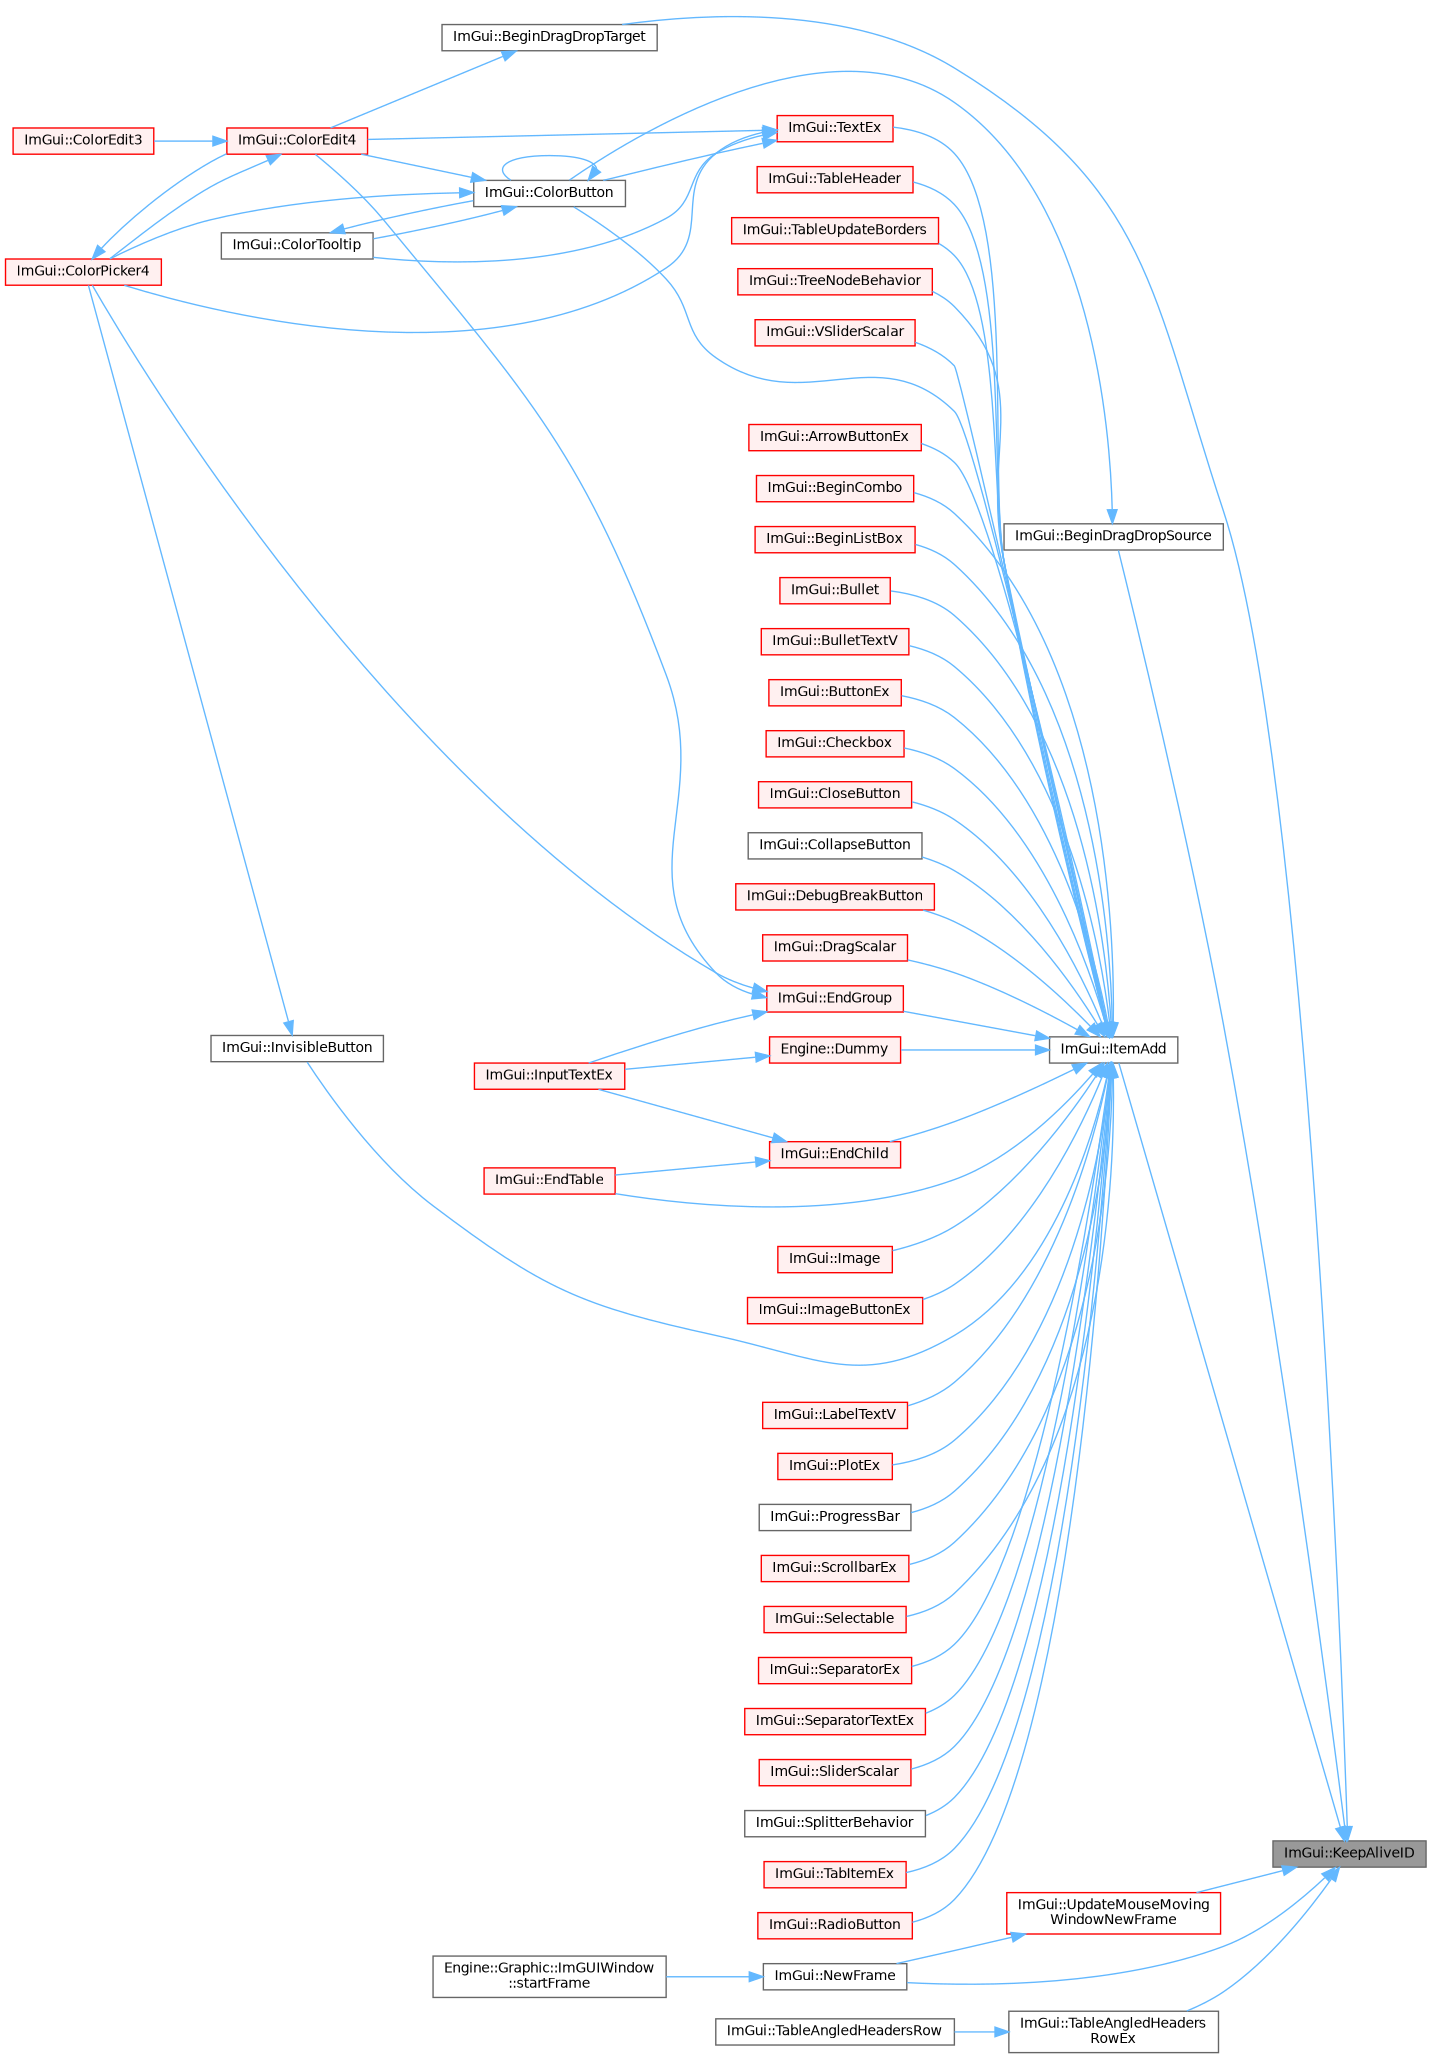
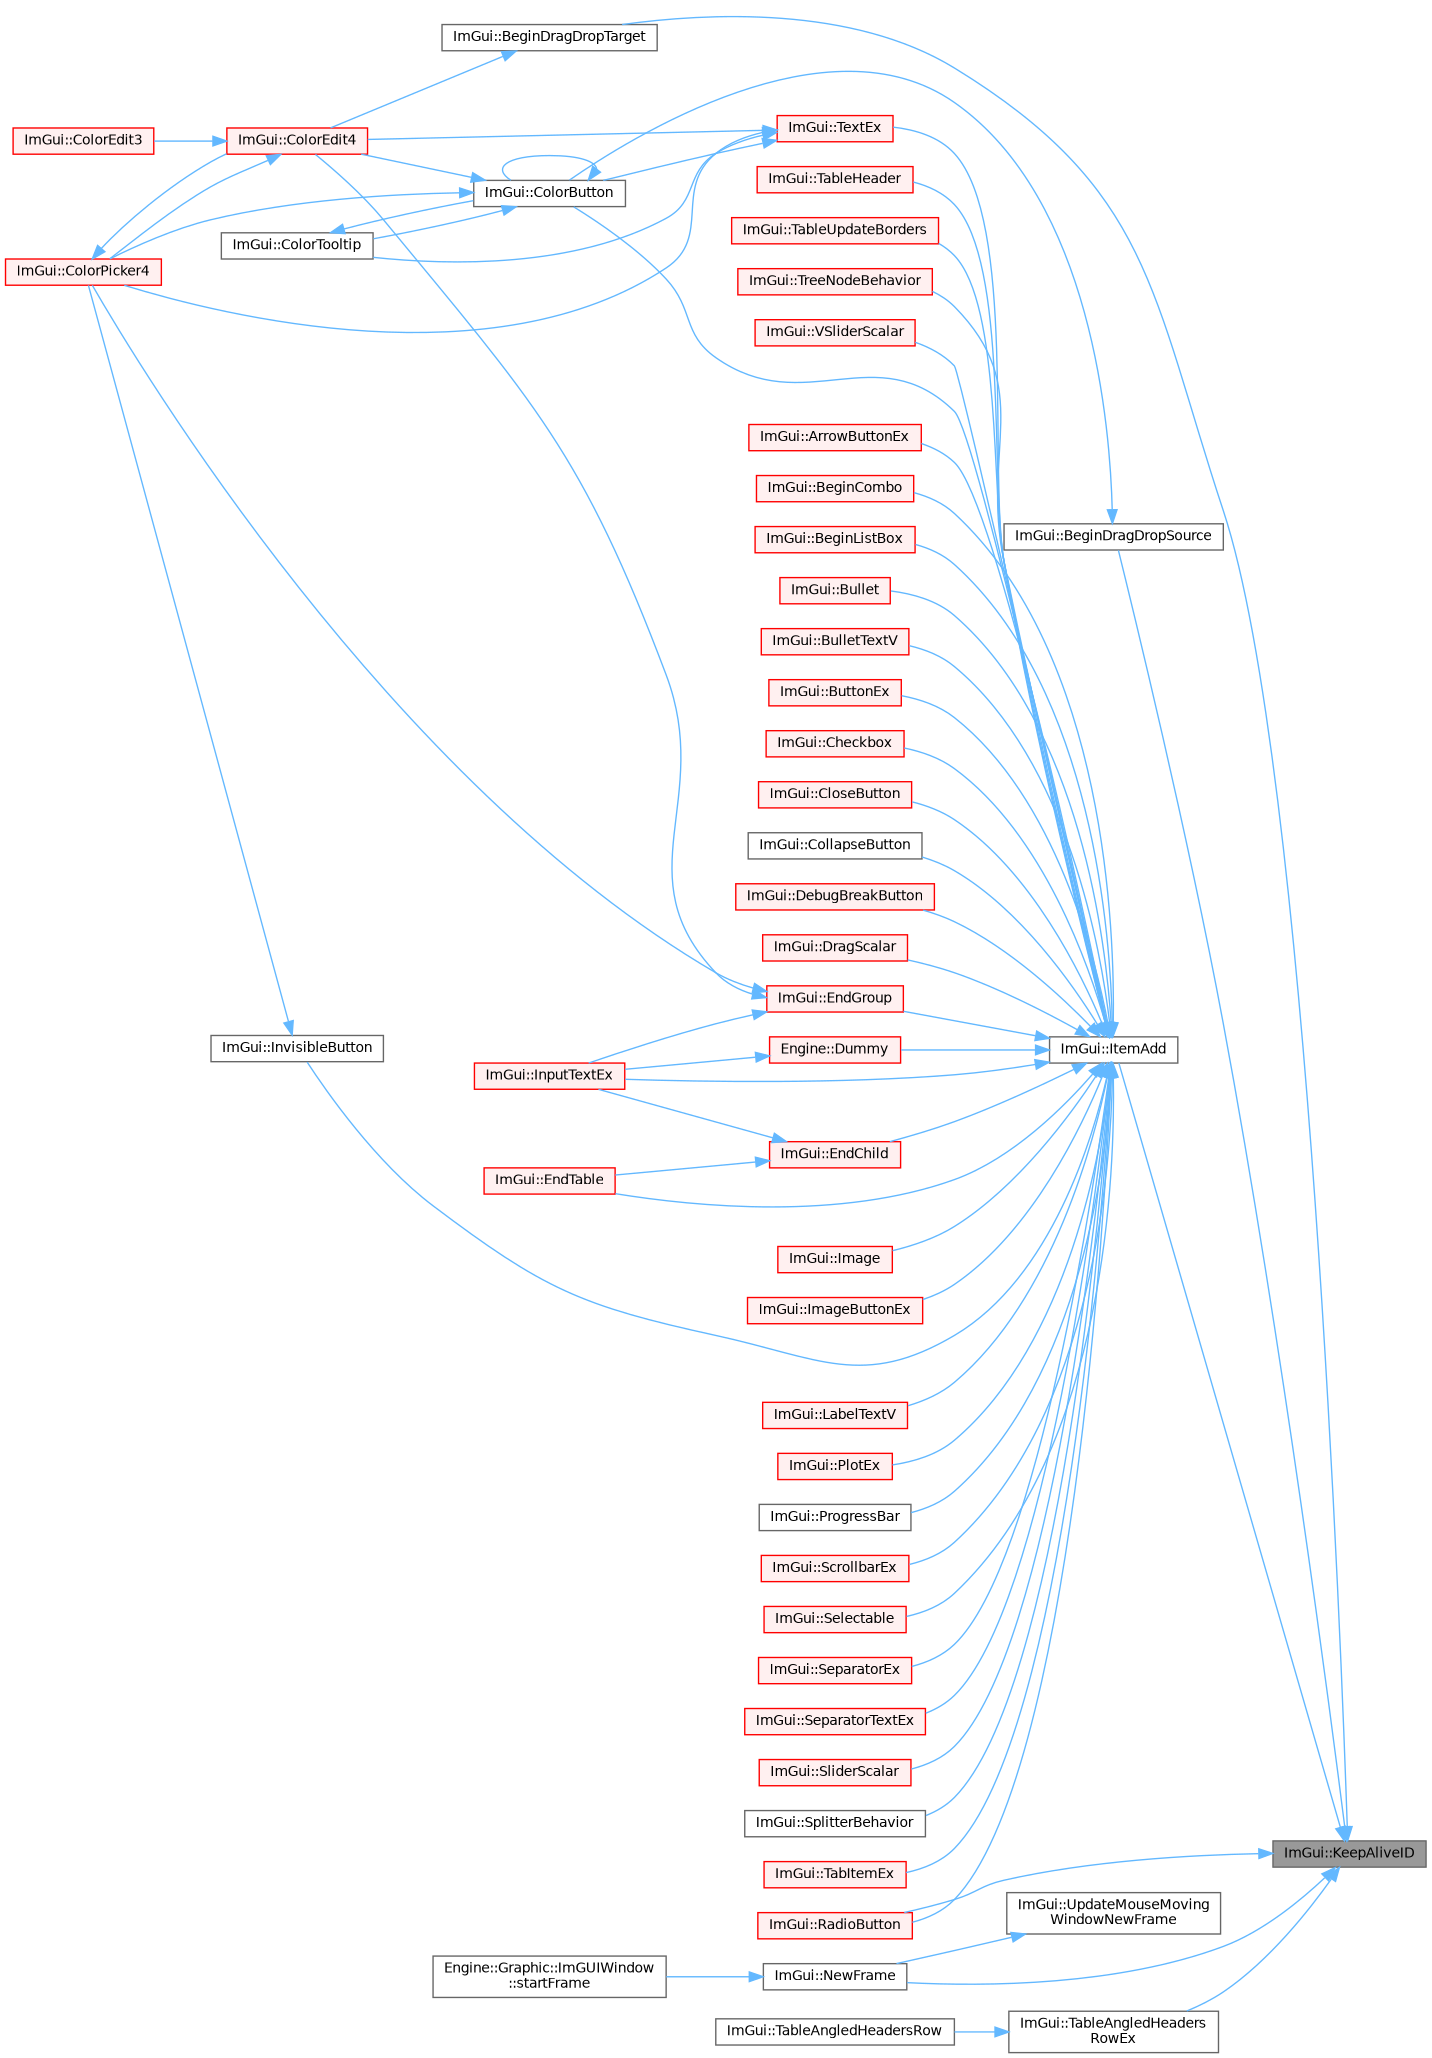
none -> (831, 1081)
(1240, 1882) -> (1078, 1867)
(1114, 1913) -> (1114, 1913)
